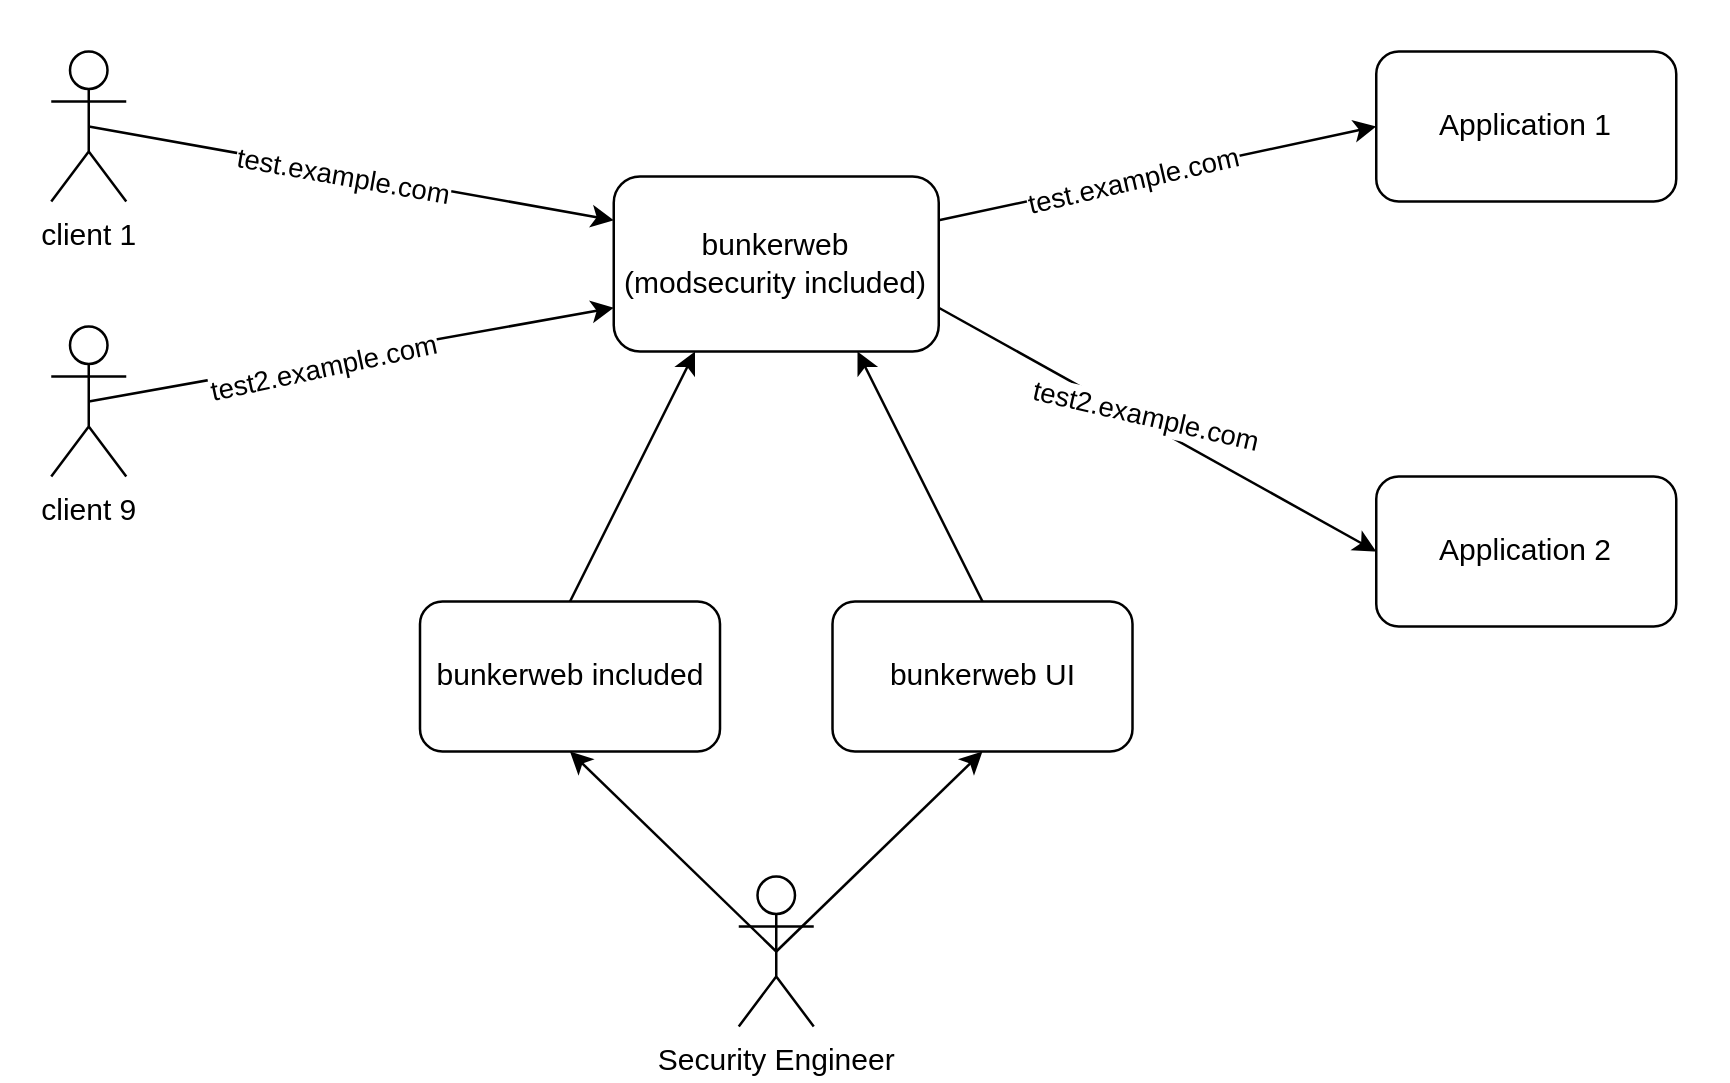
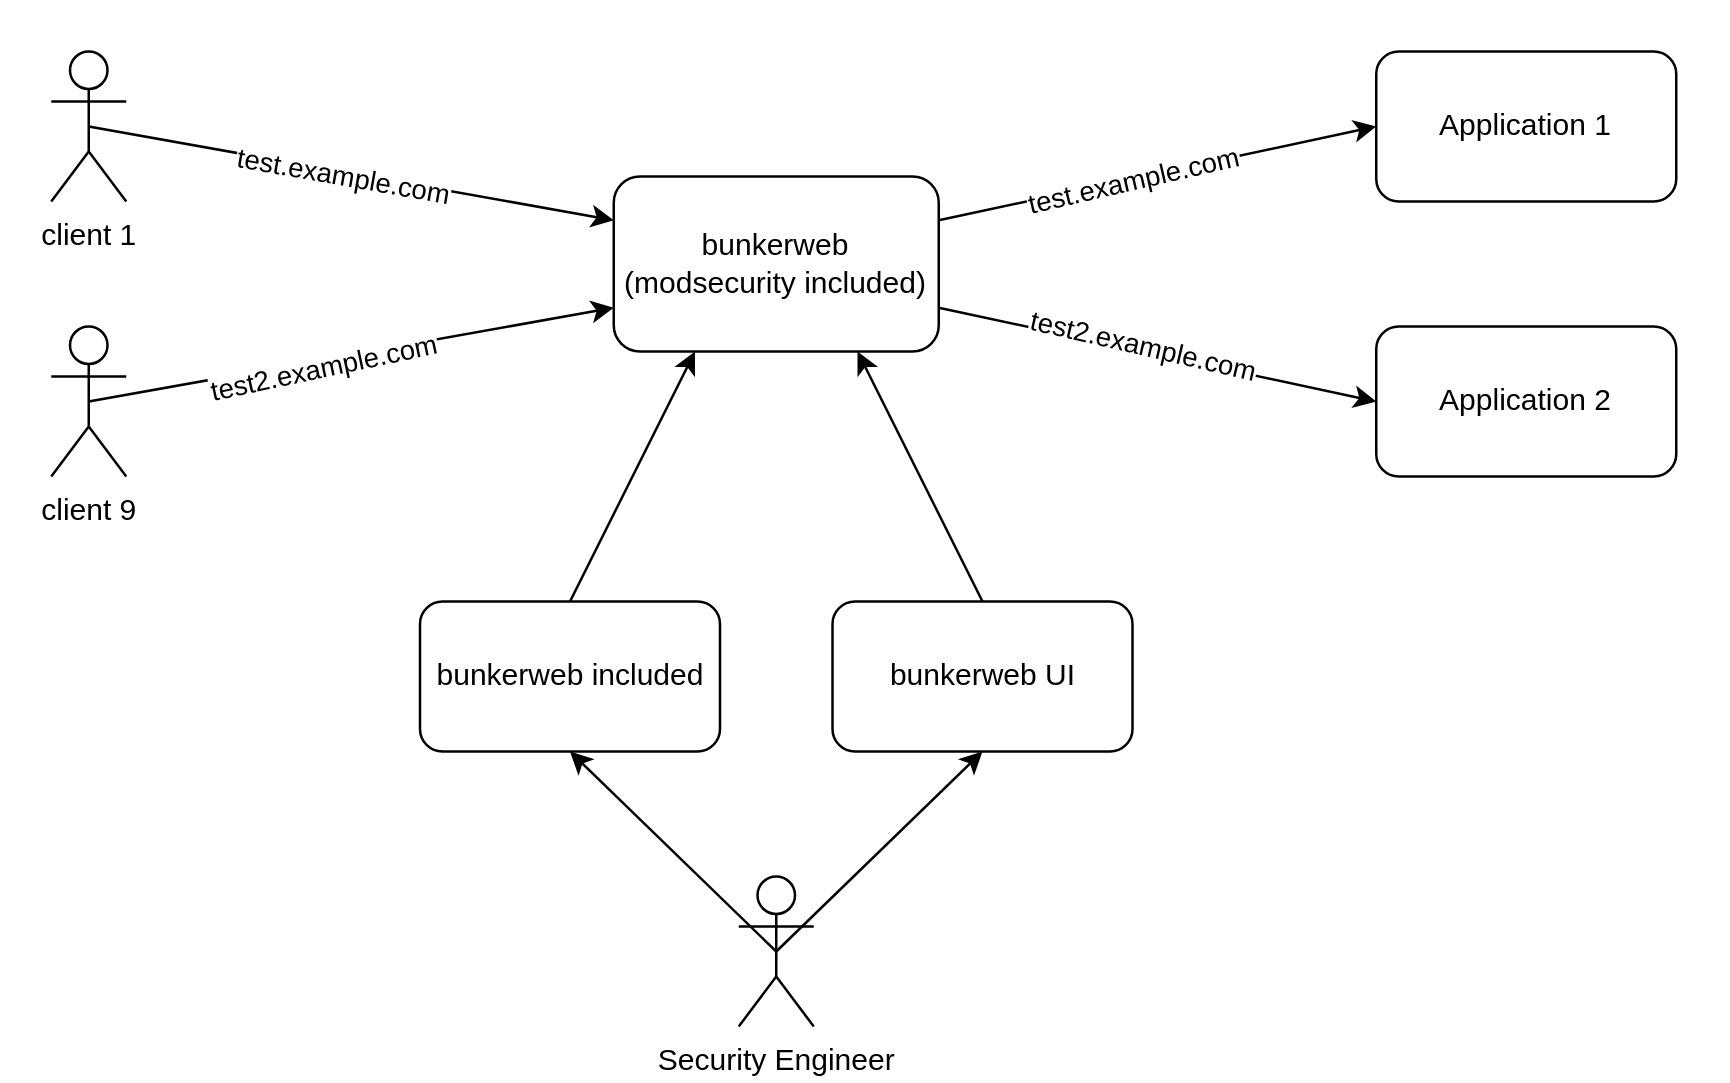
(1526, 551) -> (1526, 401)
